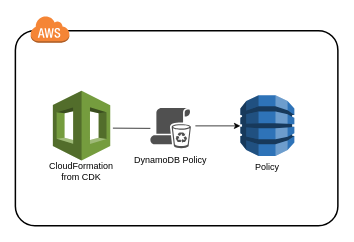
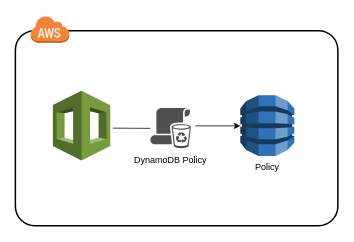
(82, 171) -> none
